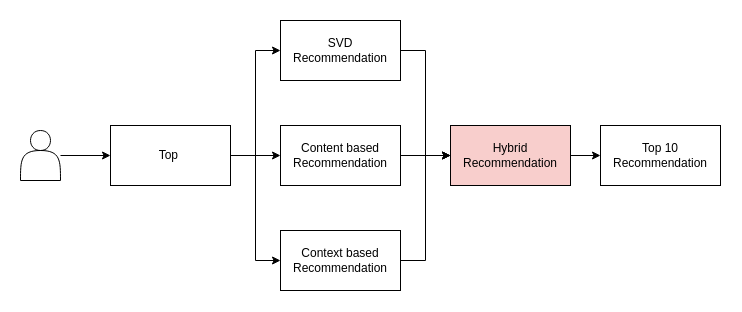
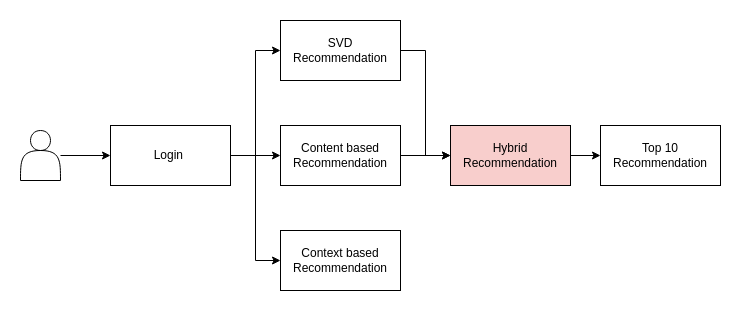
(171, 156) -> (171, 156)
(426, 222) -> none
